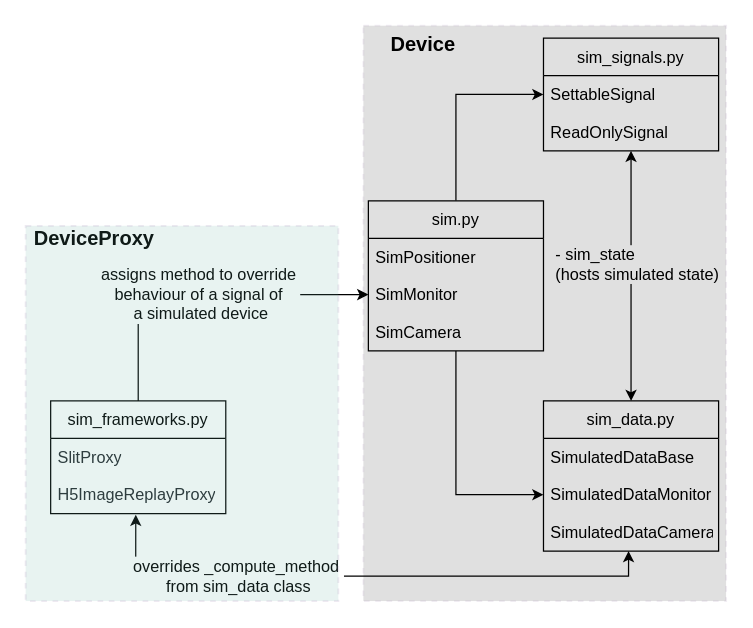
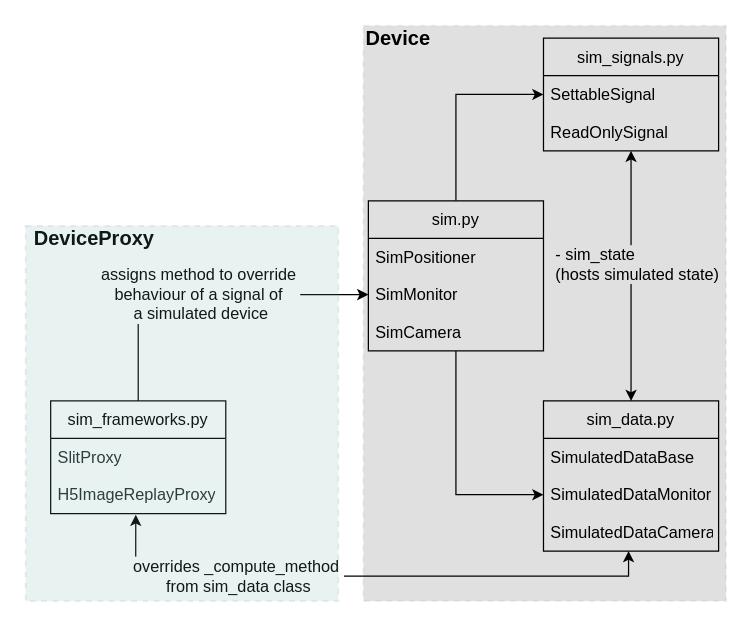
(423, 44) -> (398, 38)
